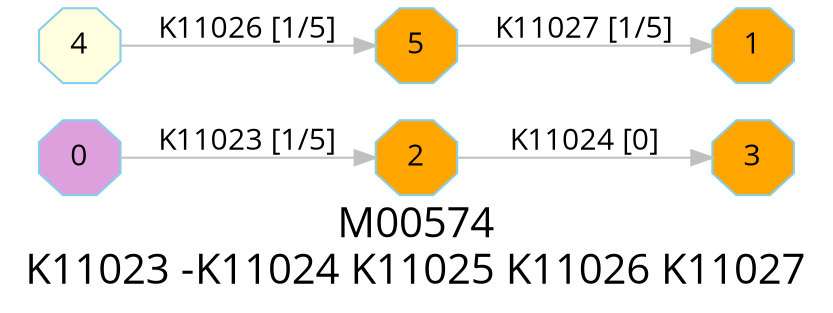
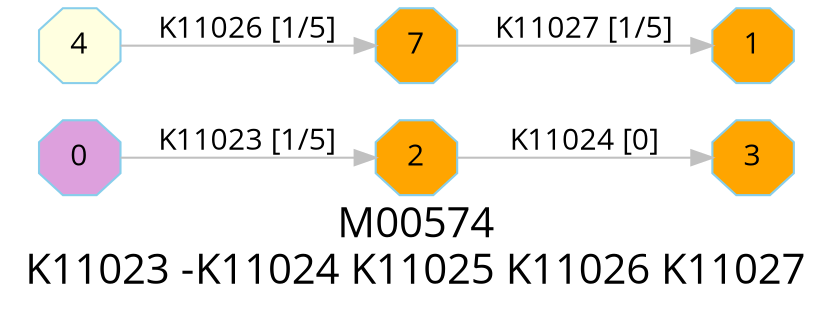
(416, 46) -> (416, 46)
